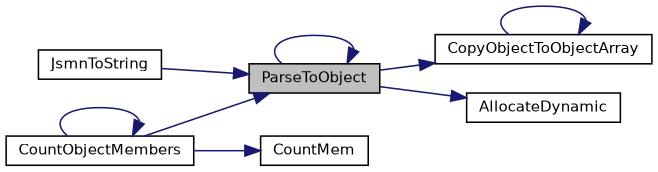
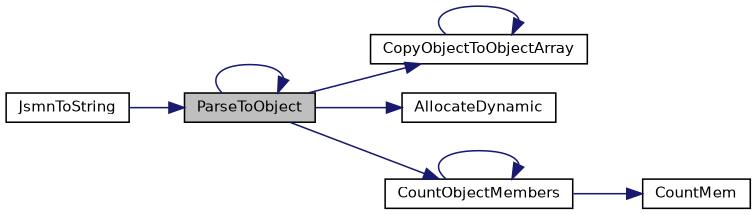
(199, 117) -> (357, 148)
